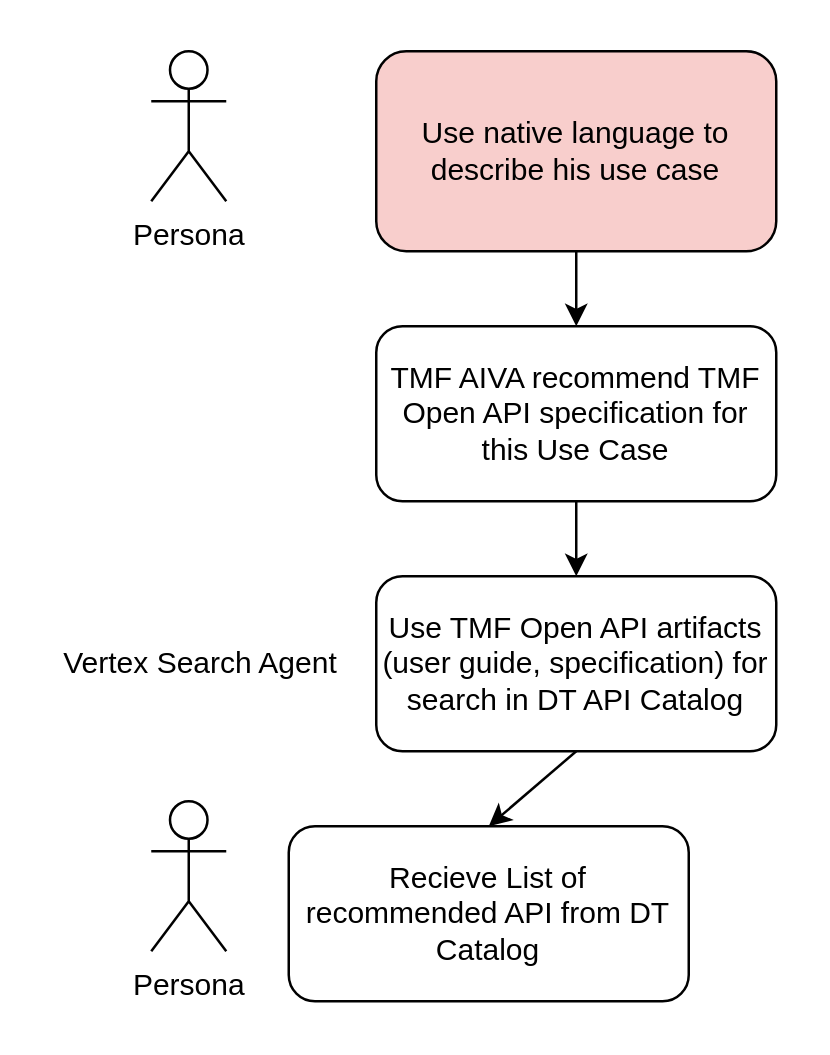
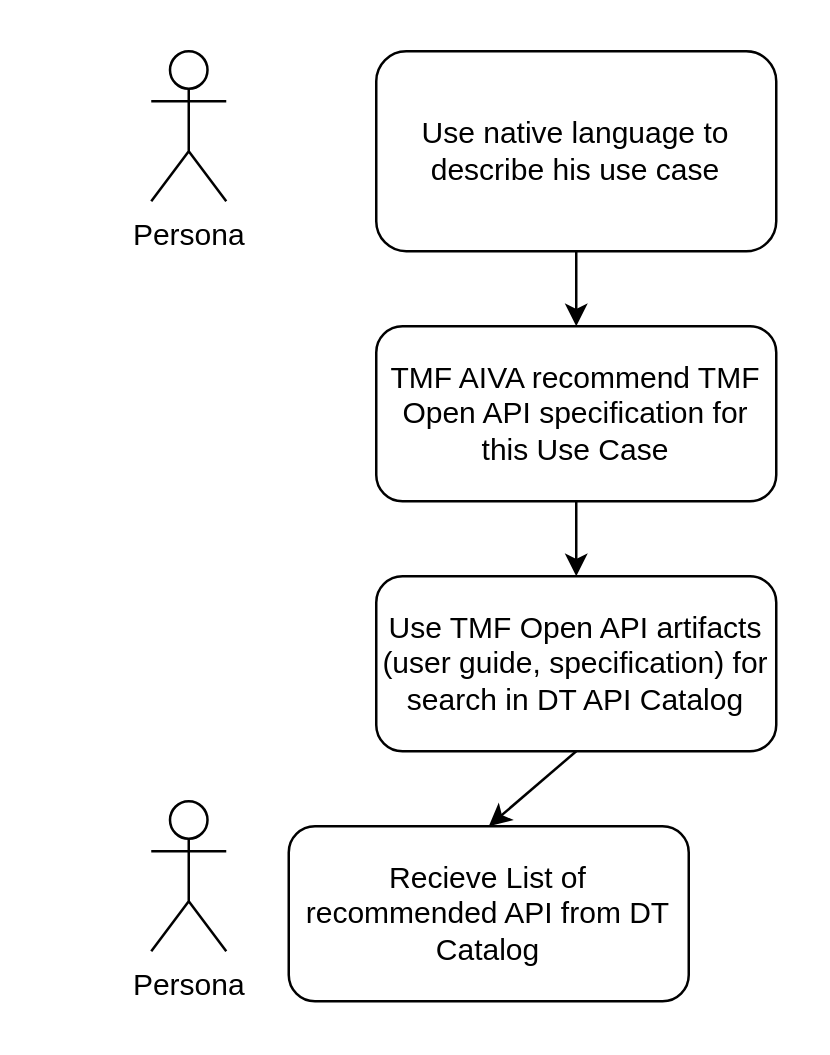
(576, 151) -> (576, 151)
(201, 664) -> none
